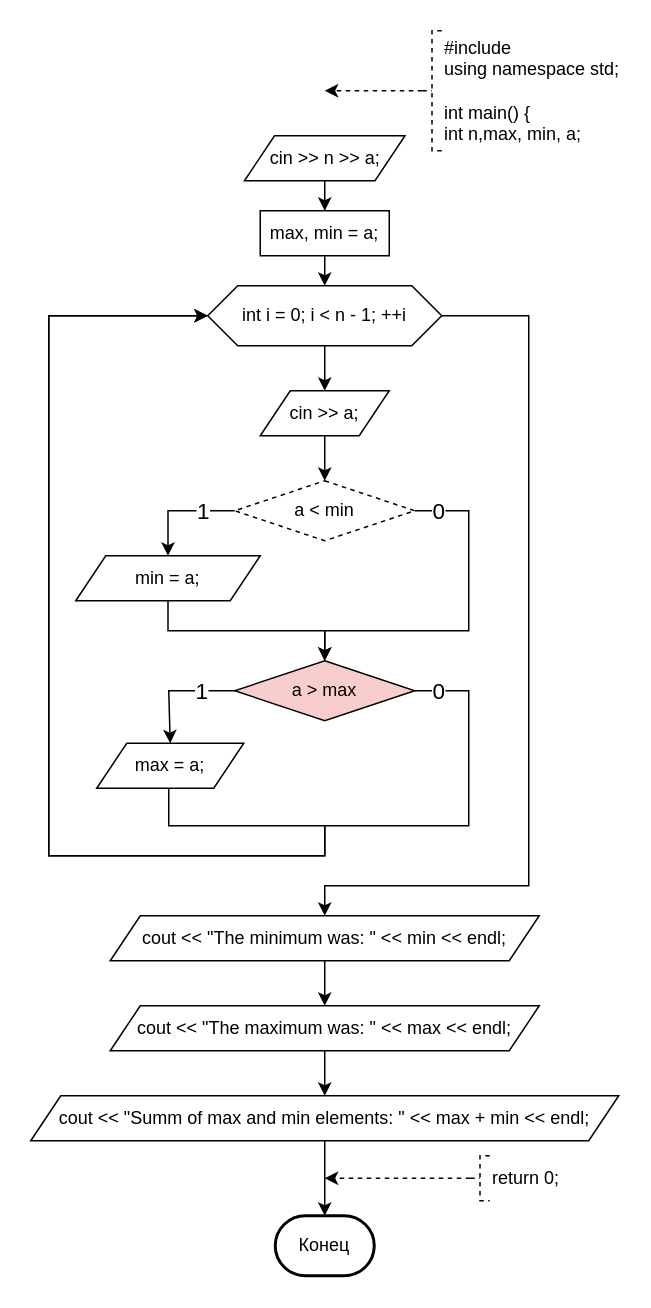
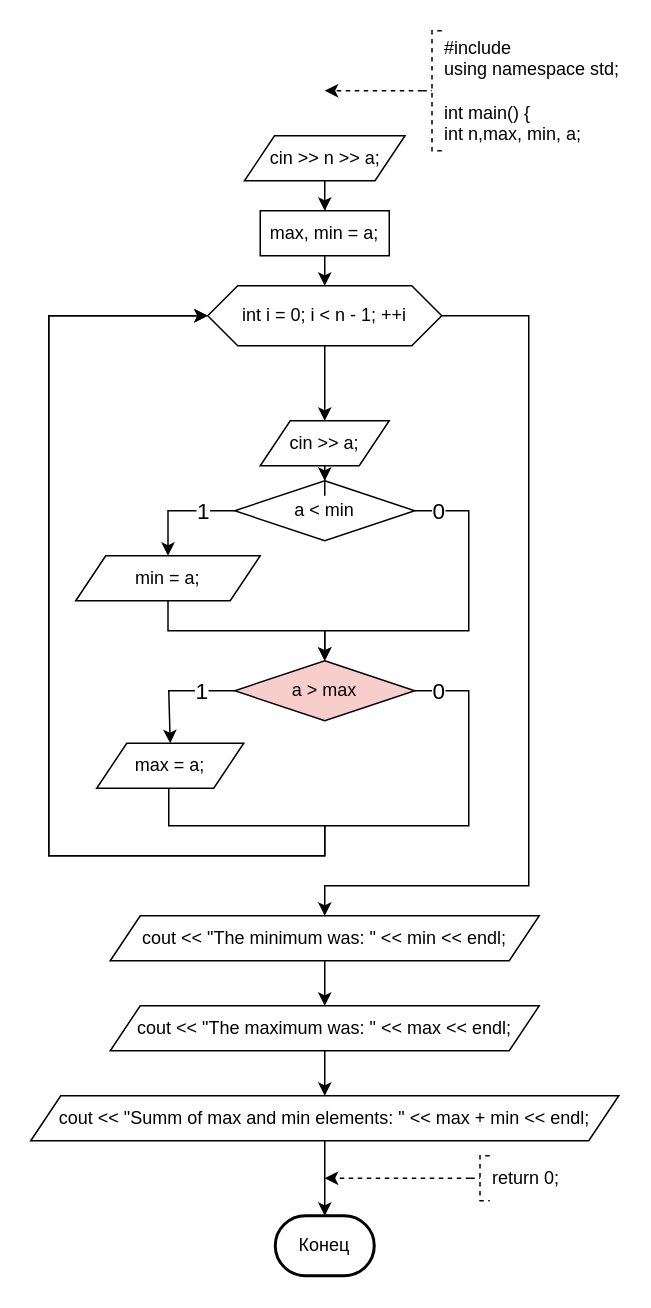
(325, 413) -> (325, 443)
(325, 511) -> (325, 511)
